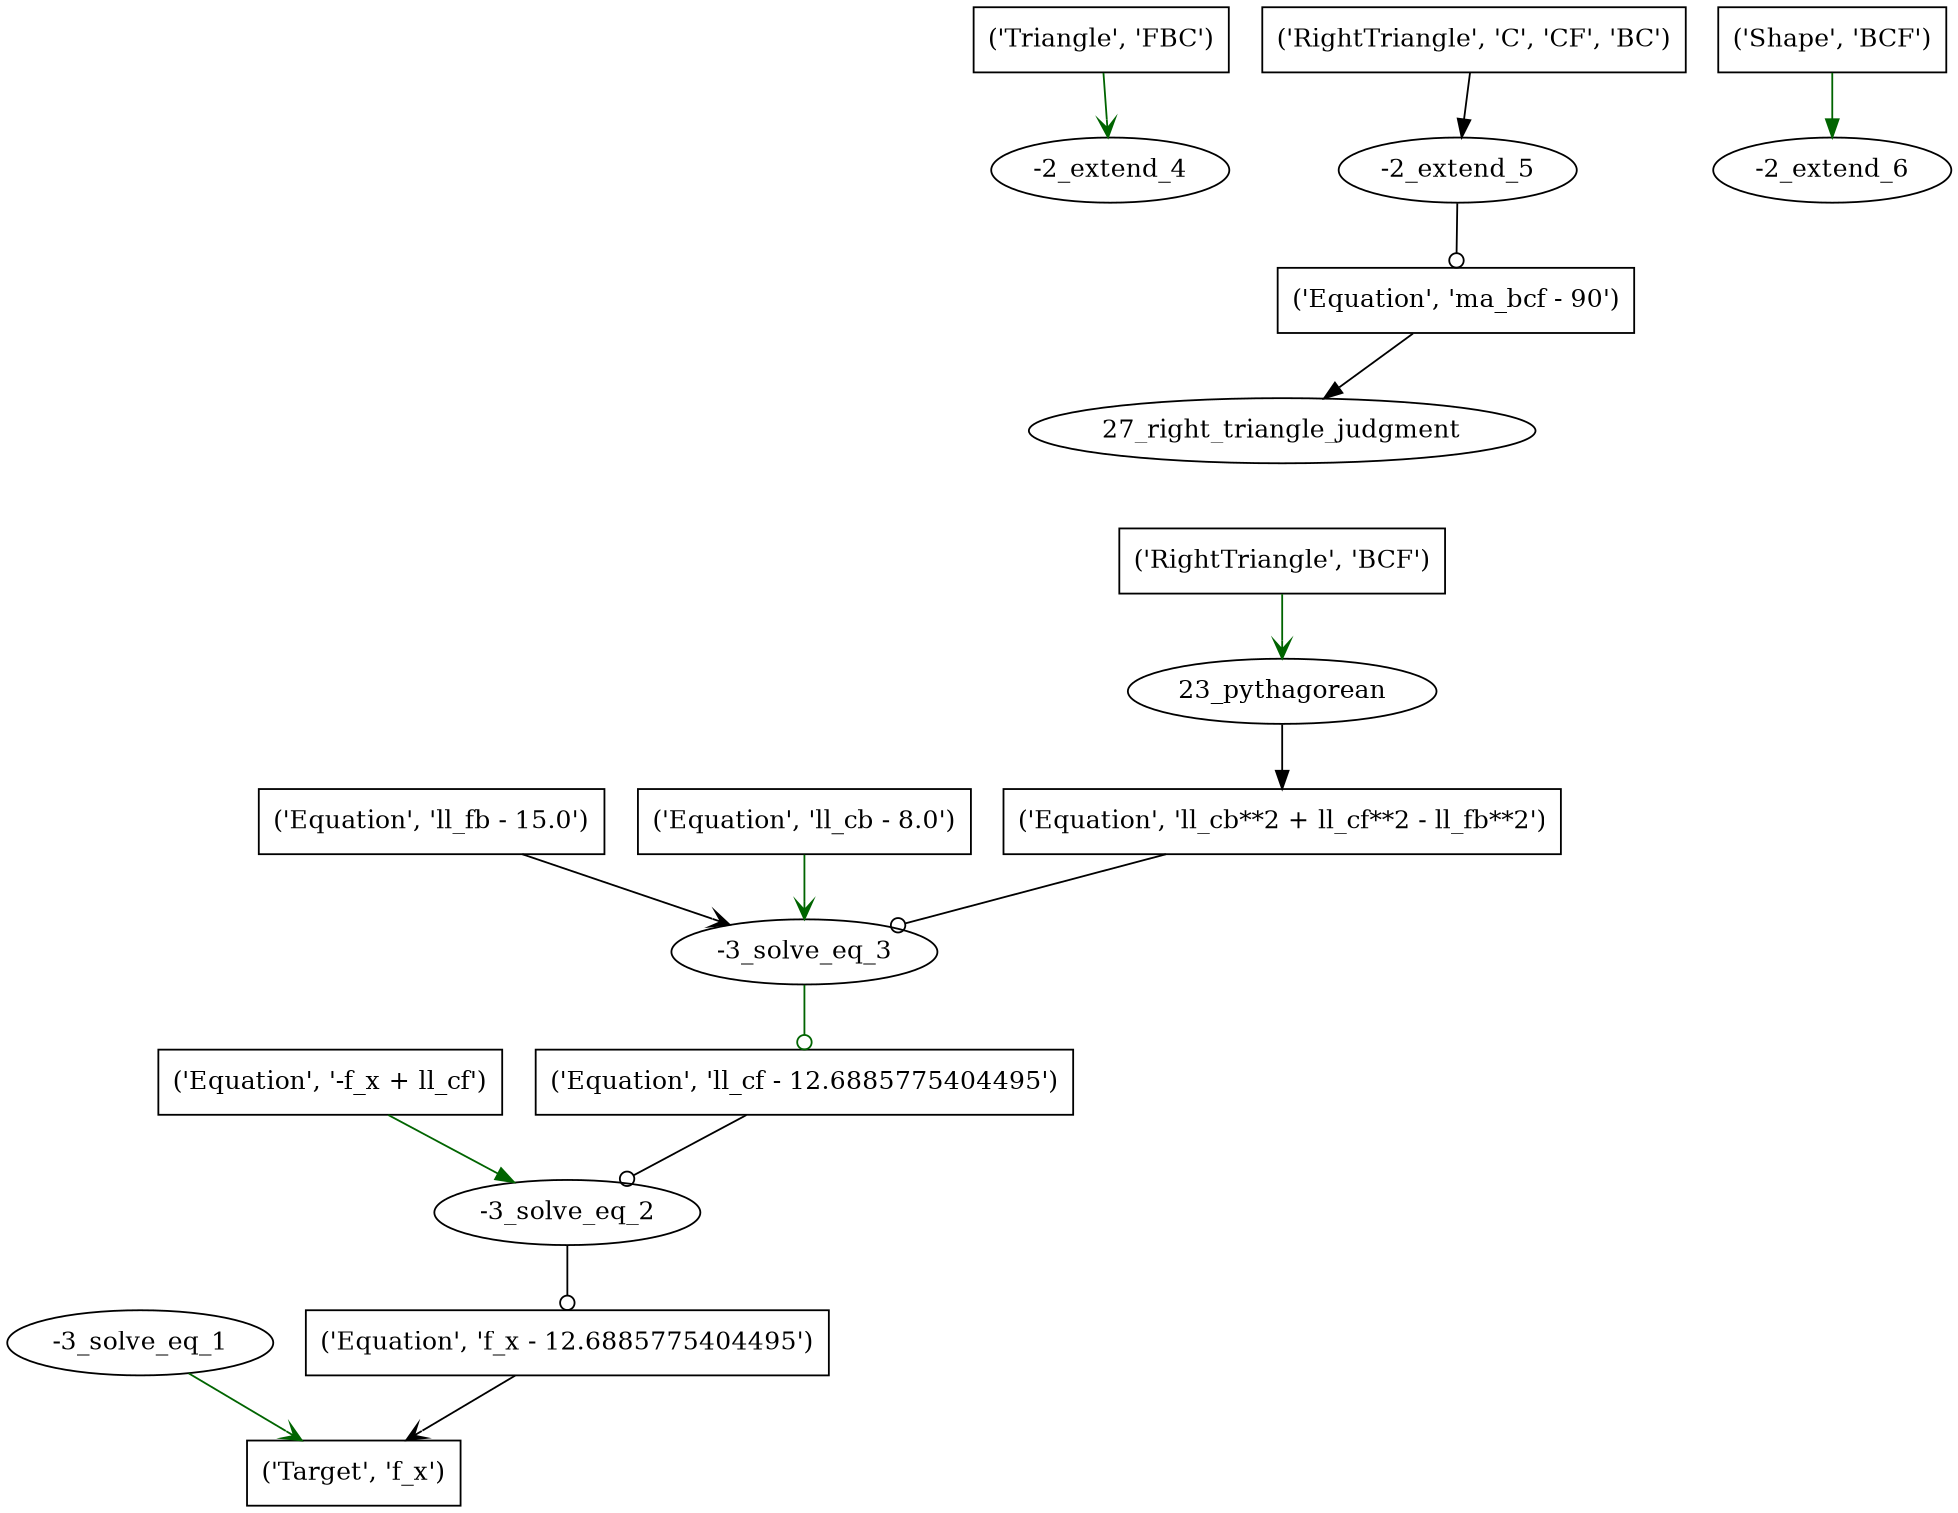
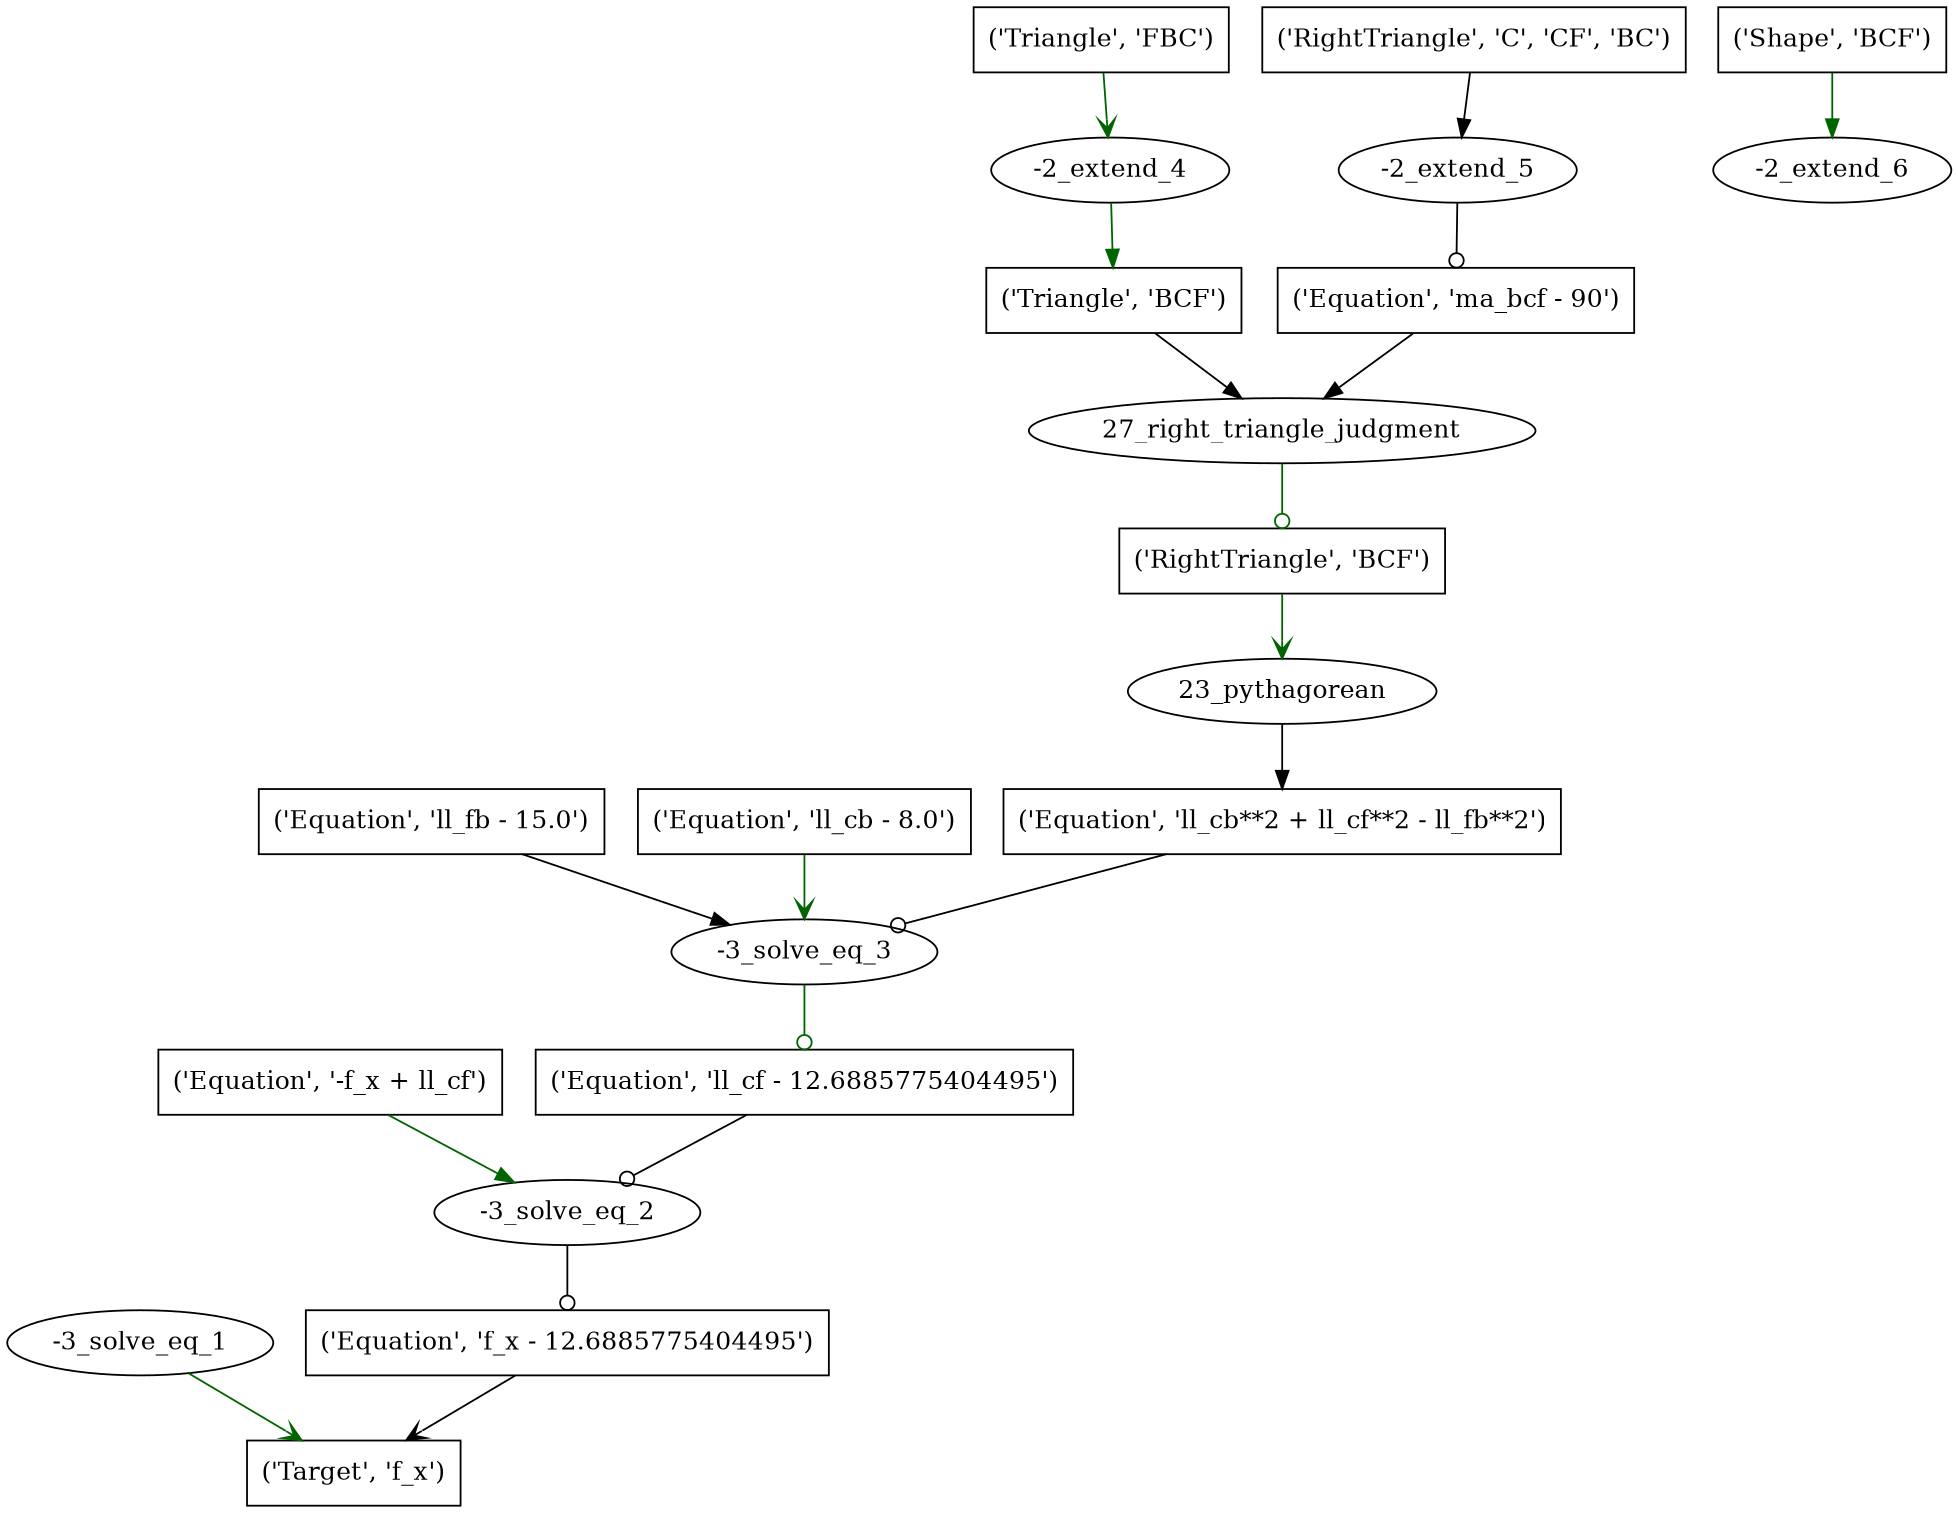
none -> (1114, 300)
none -> (1282, 489)
(617, 887) -> (617, 887)
